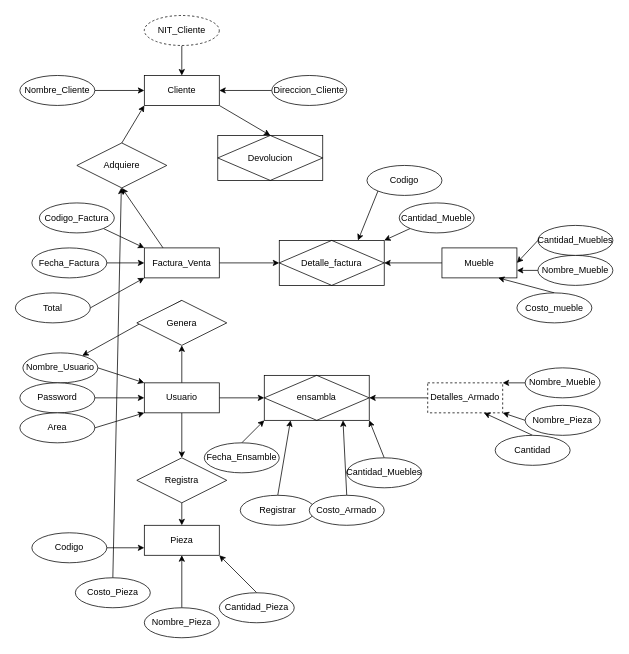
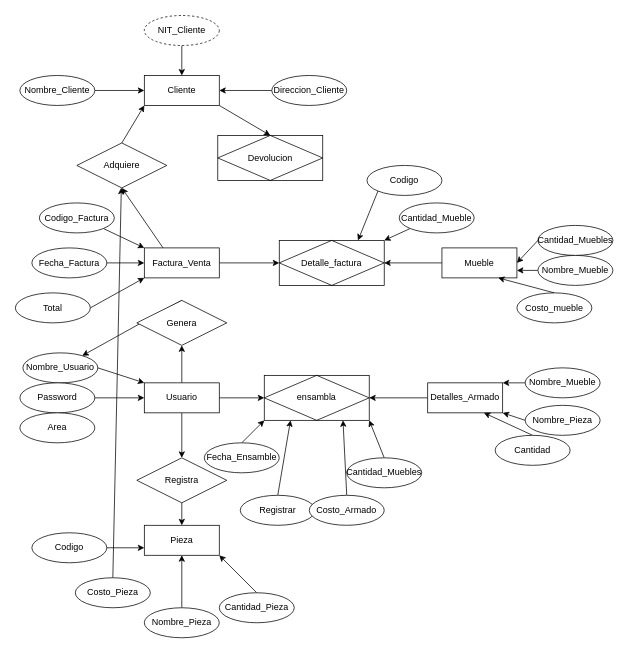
(465, 398) -> (465, 398)
(118, 421) -> none
